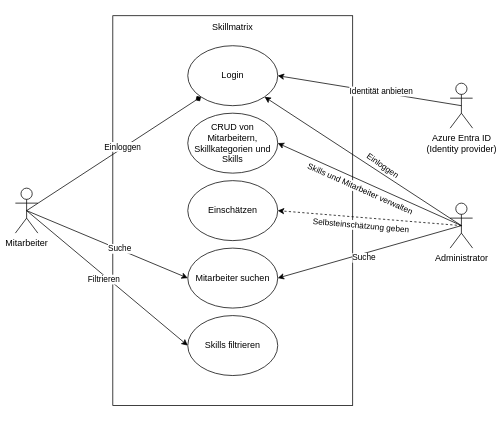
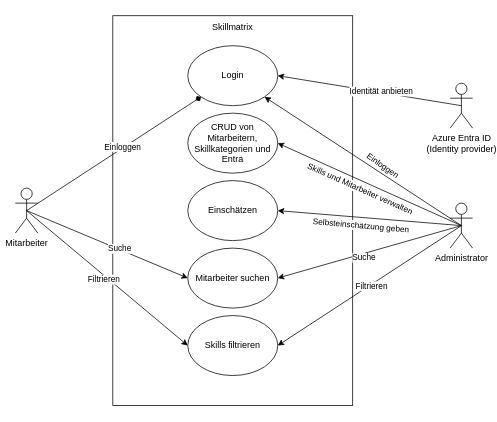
(233, 143) -> (233, 143)
(370, 218) -> (370, 218)
none -> (371, 285)
